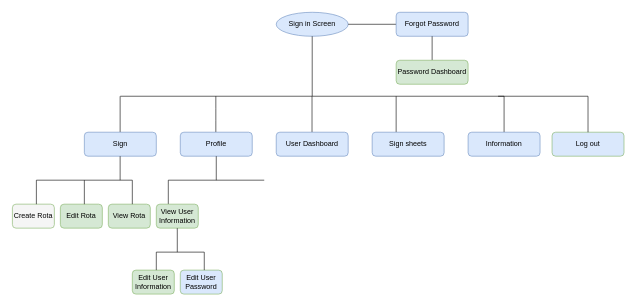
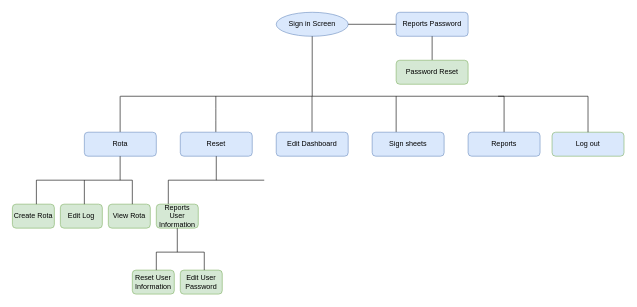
(432, 24) -> (432, 24)
(432, 72) -> (432, 72)
(120, 144) -> (120, 144)
(216, 144) -> (216, 144)
(312, 144) -> (312, 144)
(504, 144) -> (504, 144)
(33, 216) -> (33, 216)
(81, 216) -> (81, 216)
(177, 216) -> (177, 216)
(153, 282) -> (153, 282)
(201, 282) -> (201, 282)
